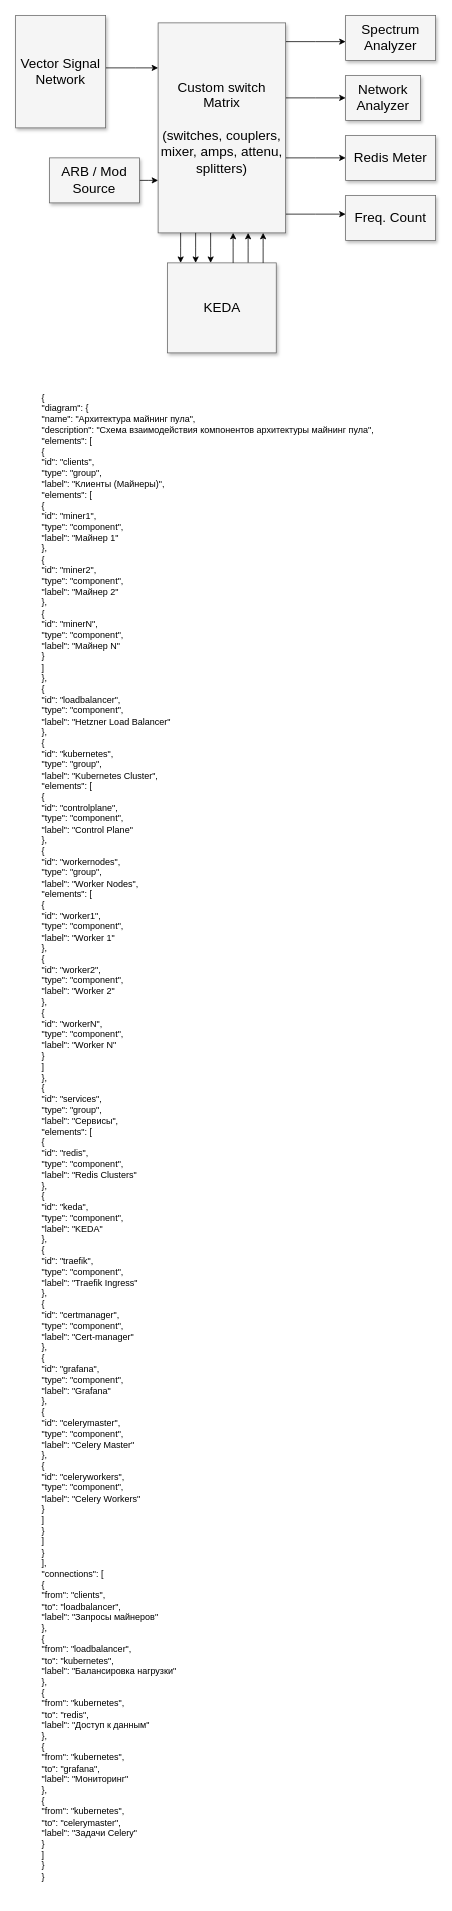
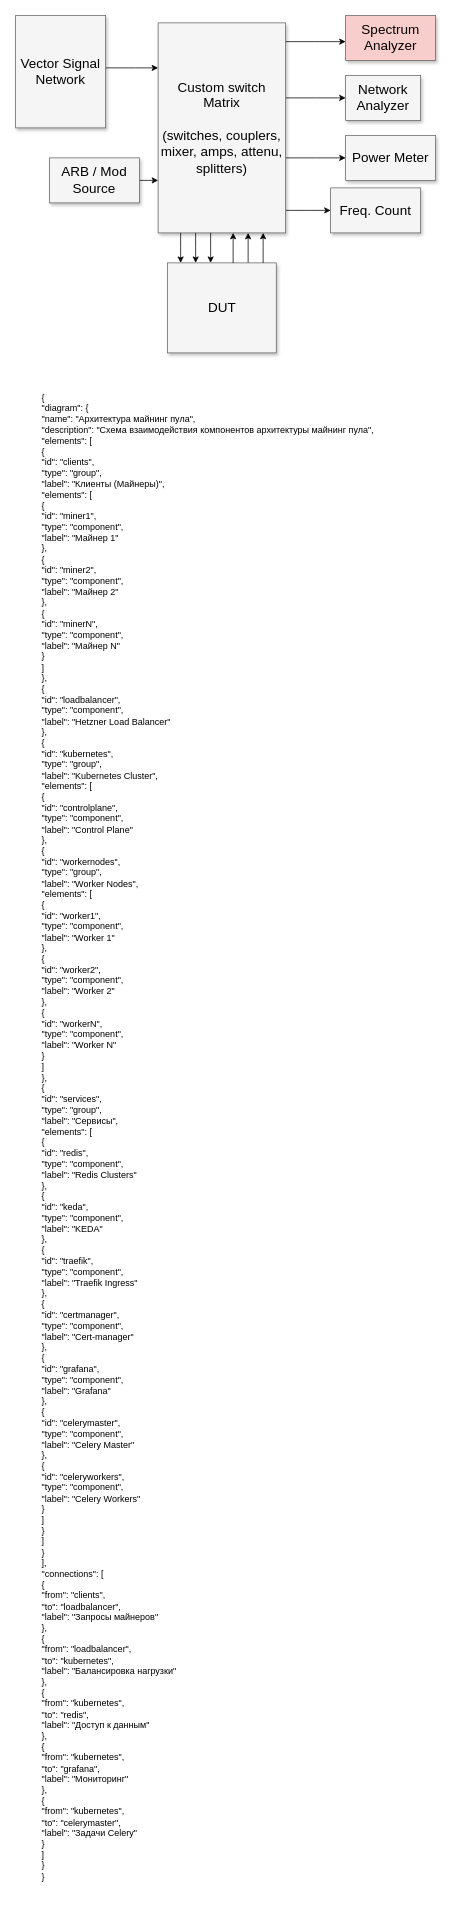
(390, 38) -> (390, 38)
(390, 158) -> (390, 158)
(390, 218) -> (375, 210)
(222, 308) -> (222, 308)
